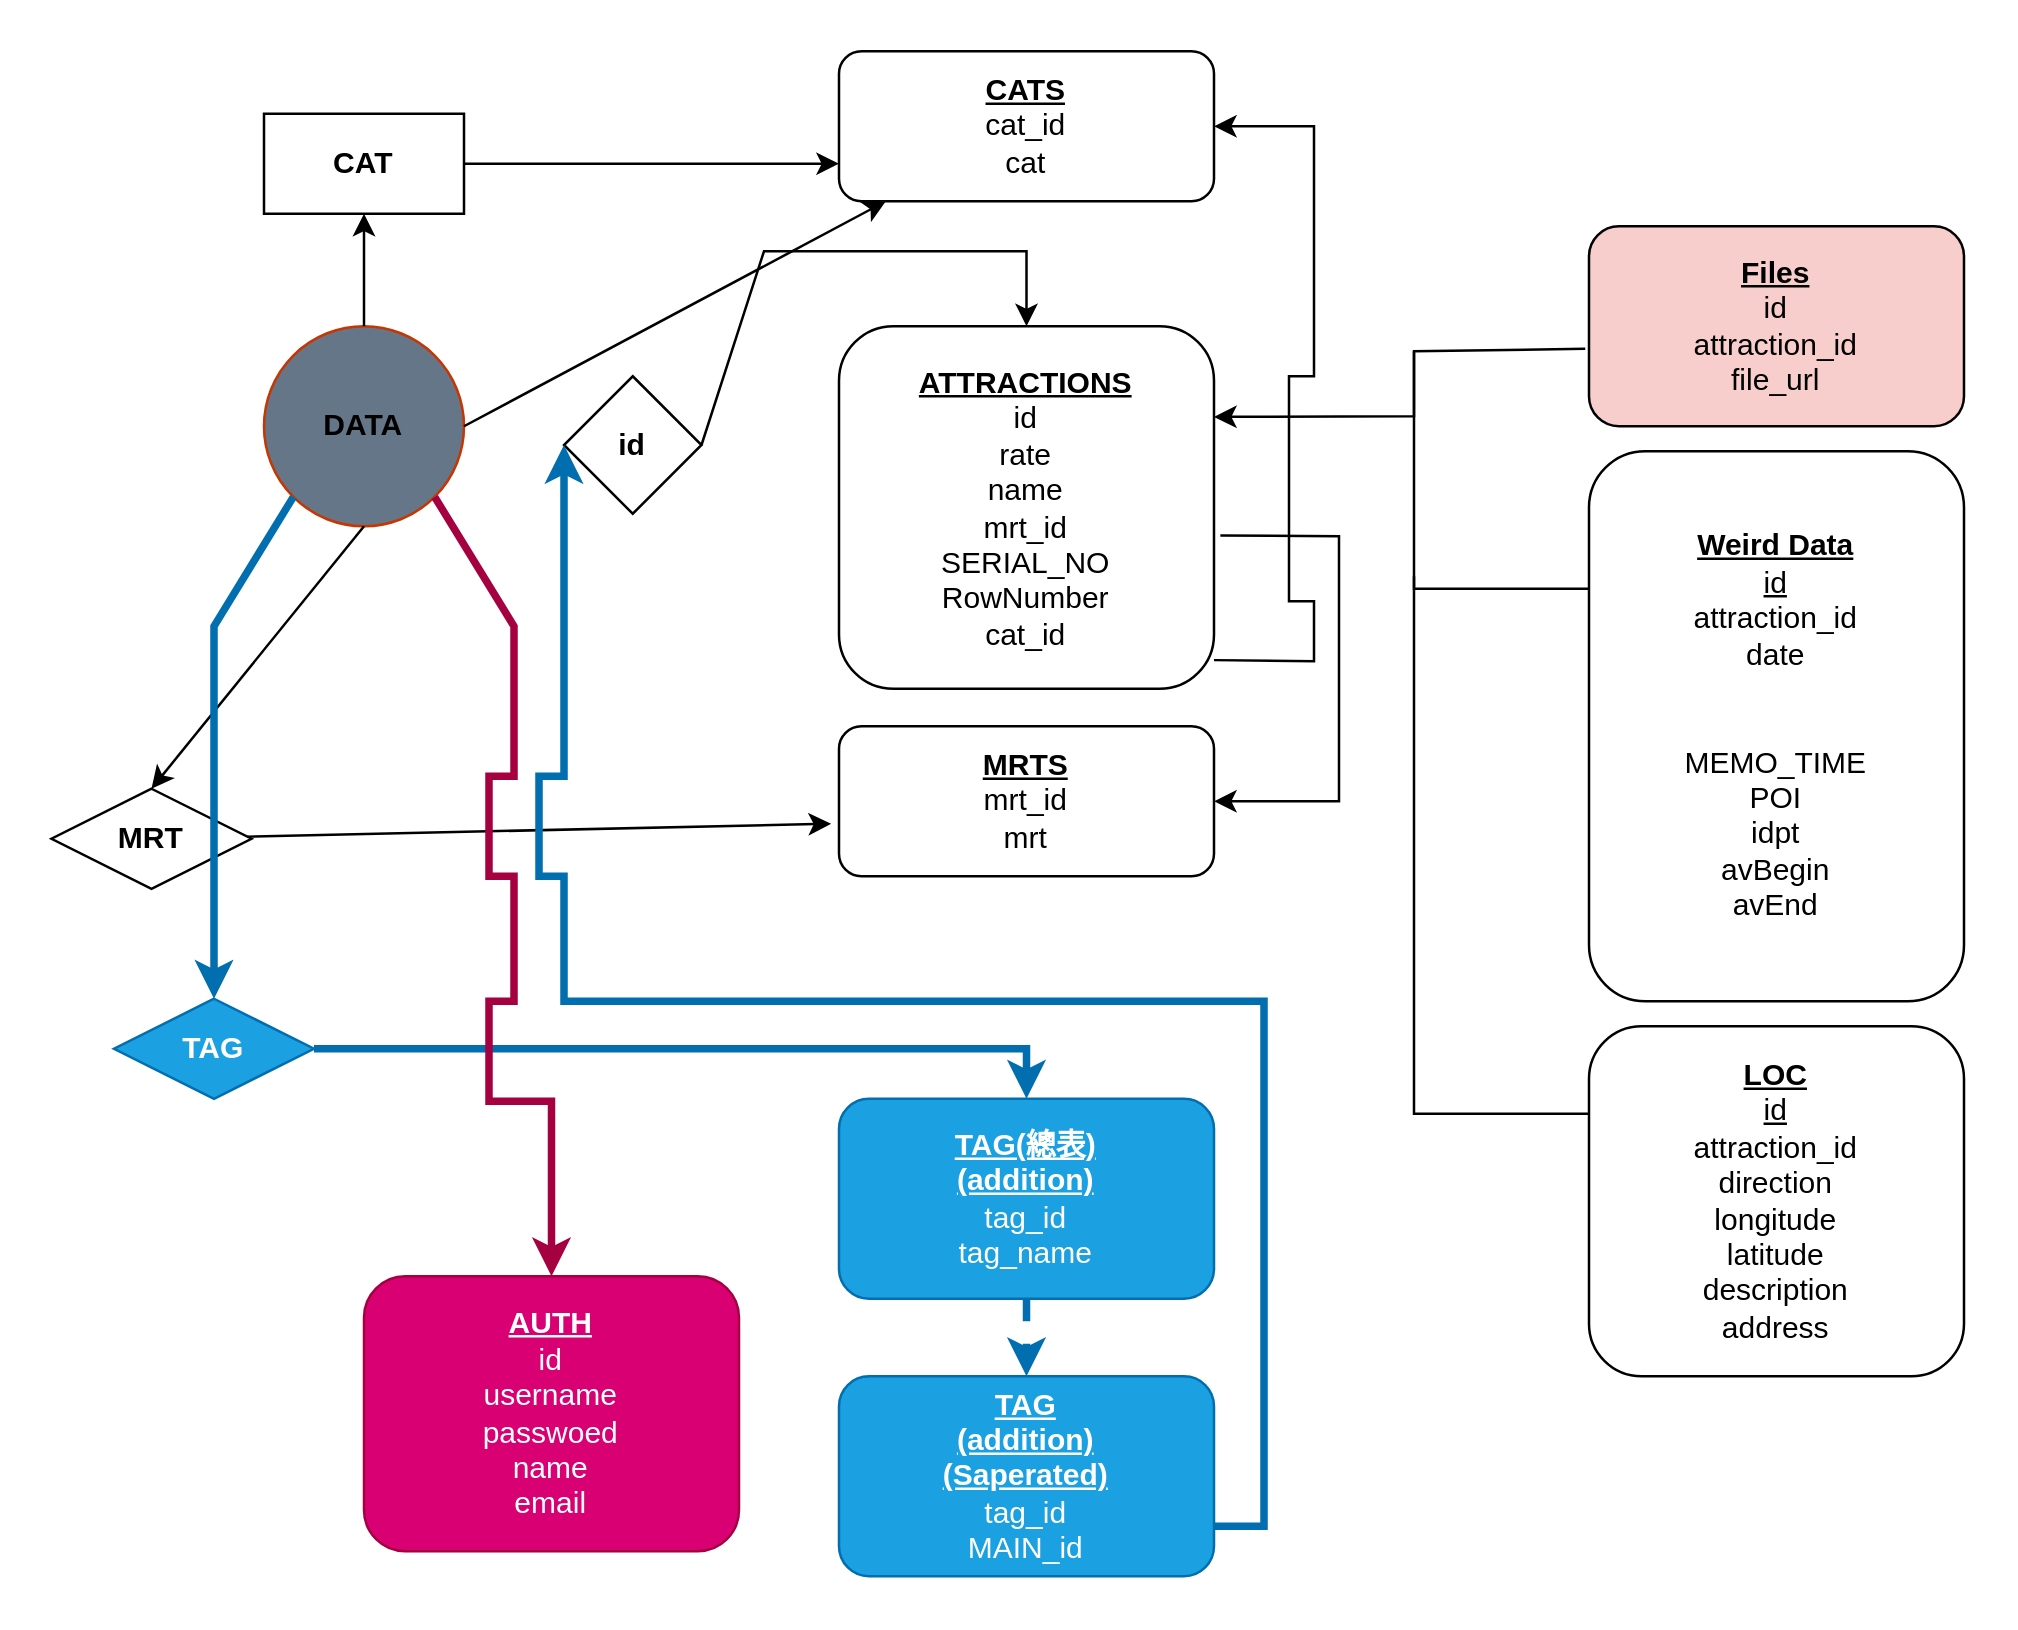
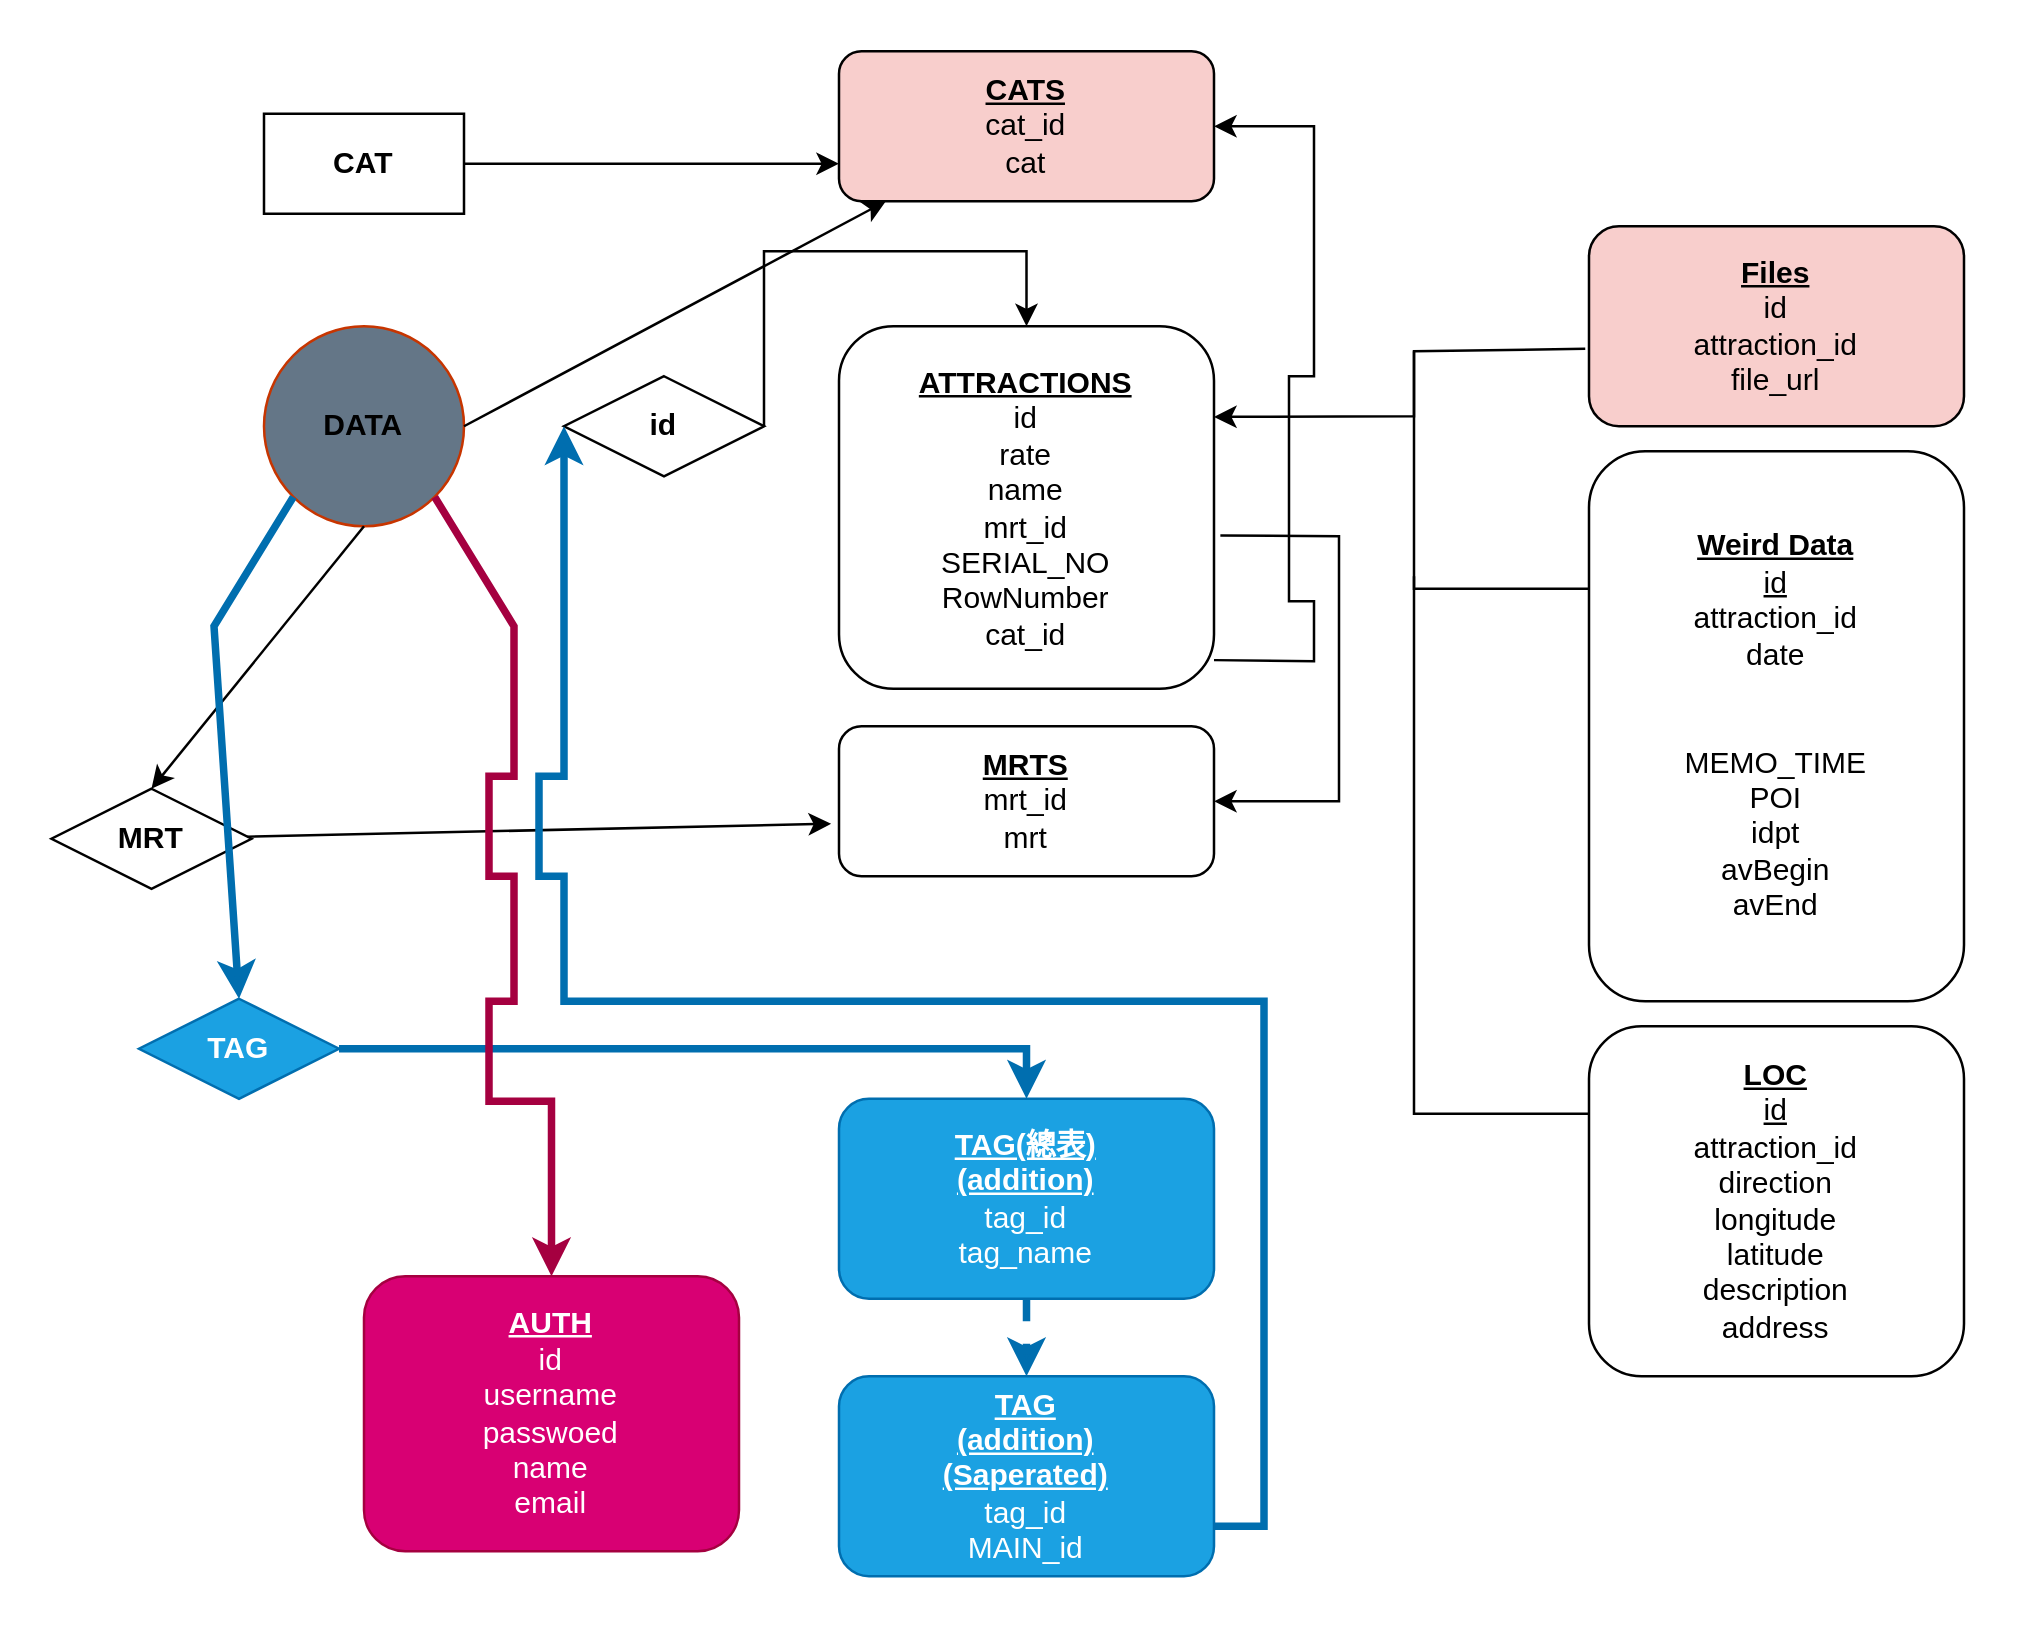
(1026, 126) -> (1026, 126)
(364, 278) -> none
(633, 445) -> (664, 426)
(214, 1049) -> (239, 1049)
